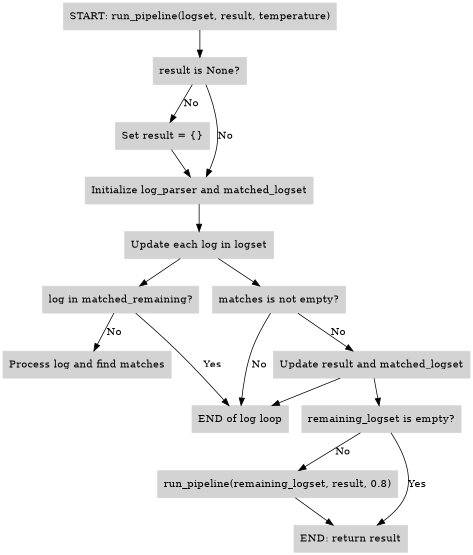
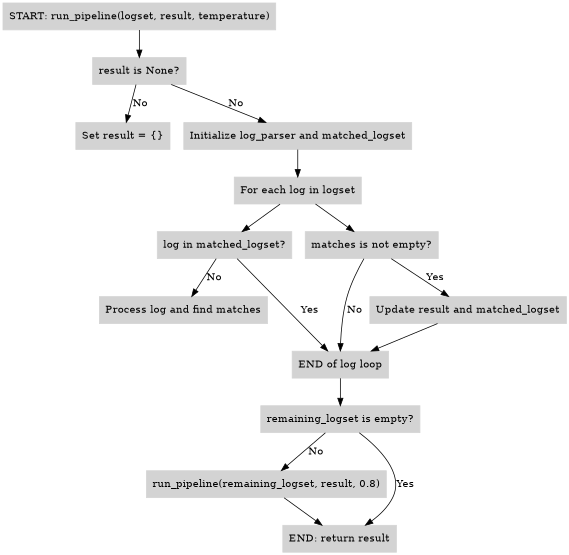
(179, 160) -> none
(199, 245) -> (298, 191)
(121, 300) -> (225, 245)
(338, 332) -> (436, 278)
(376, 388) -> (340, 388)
